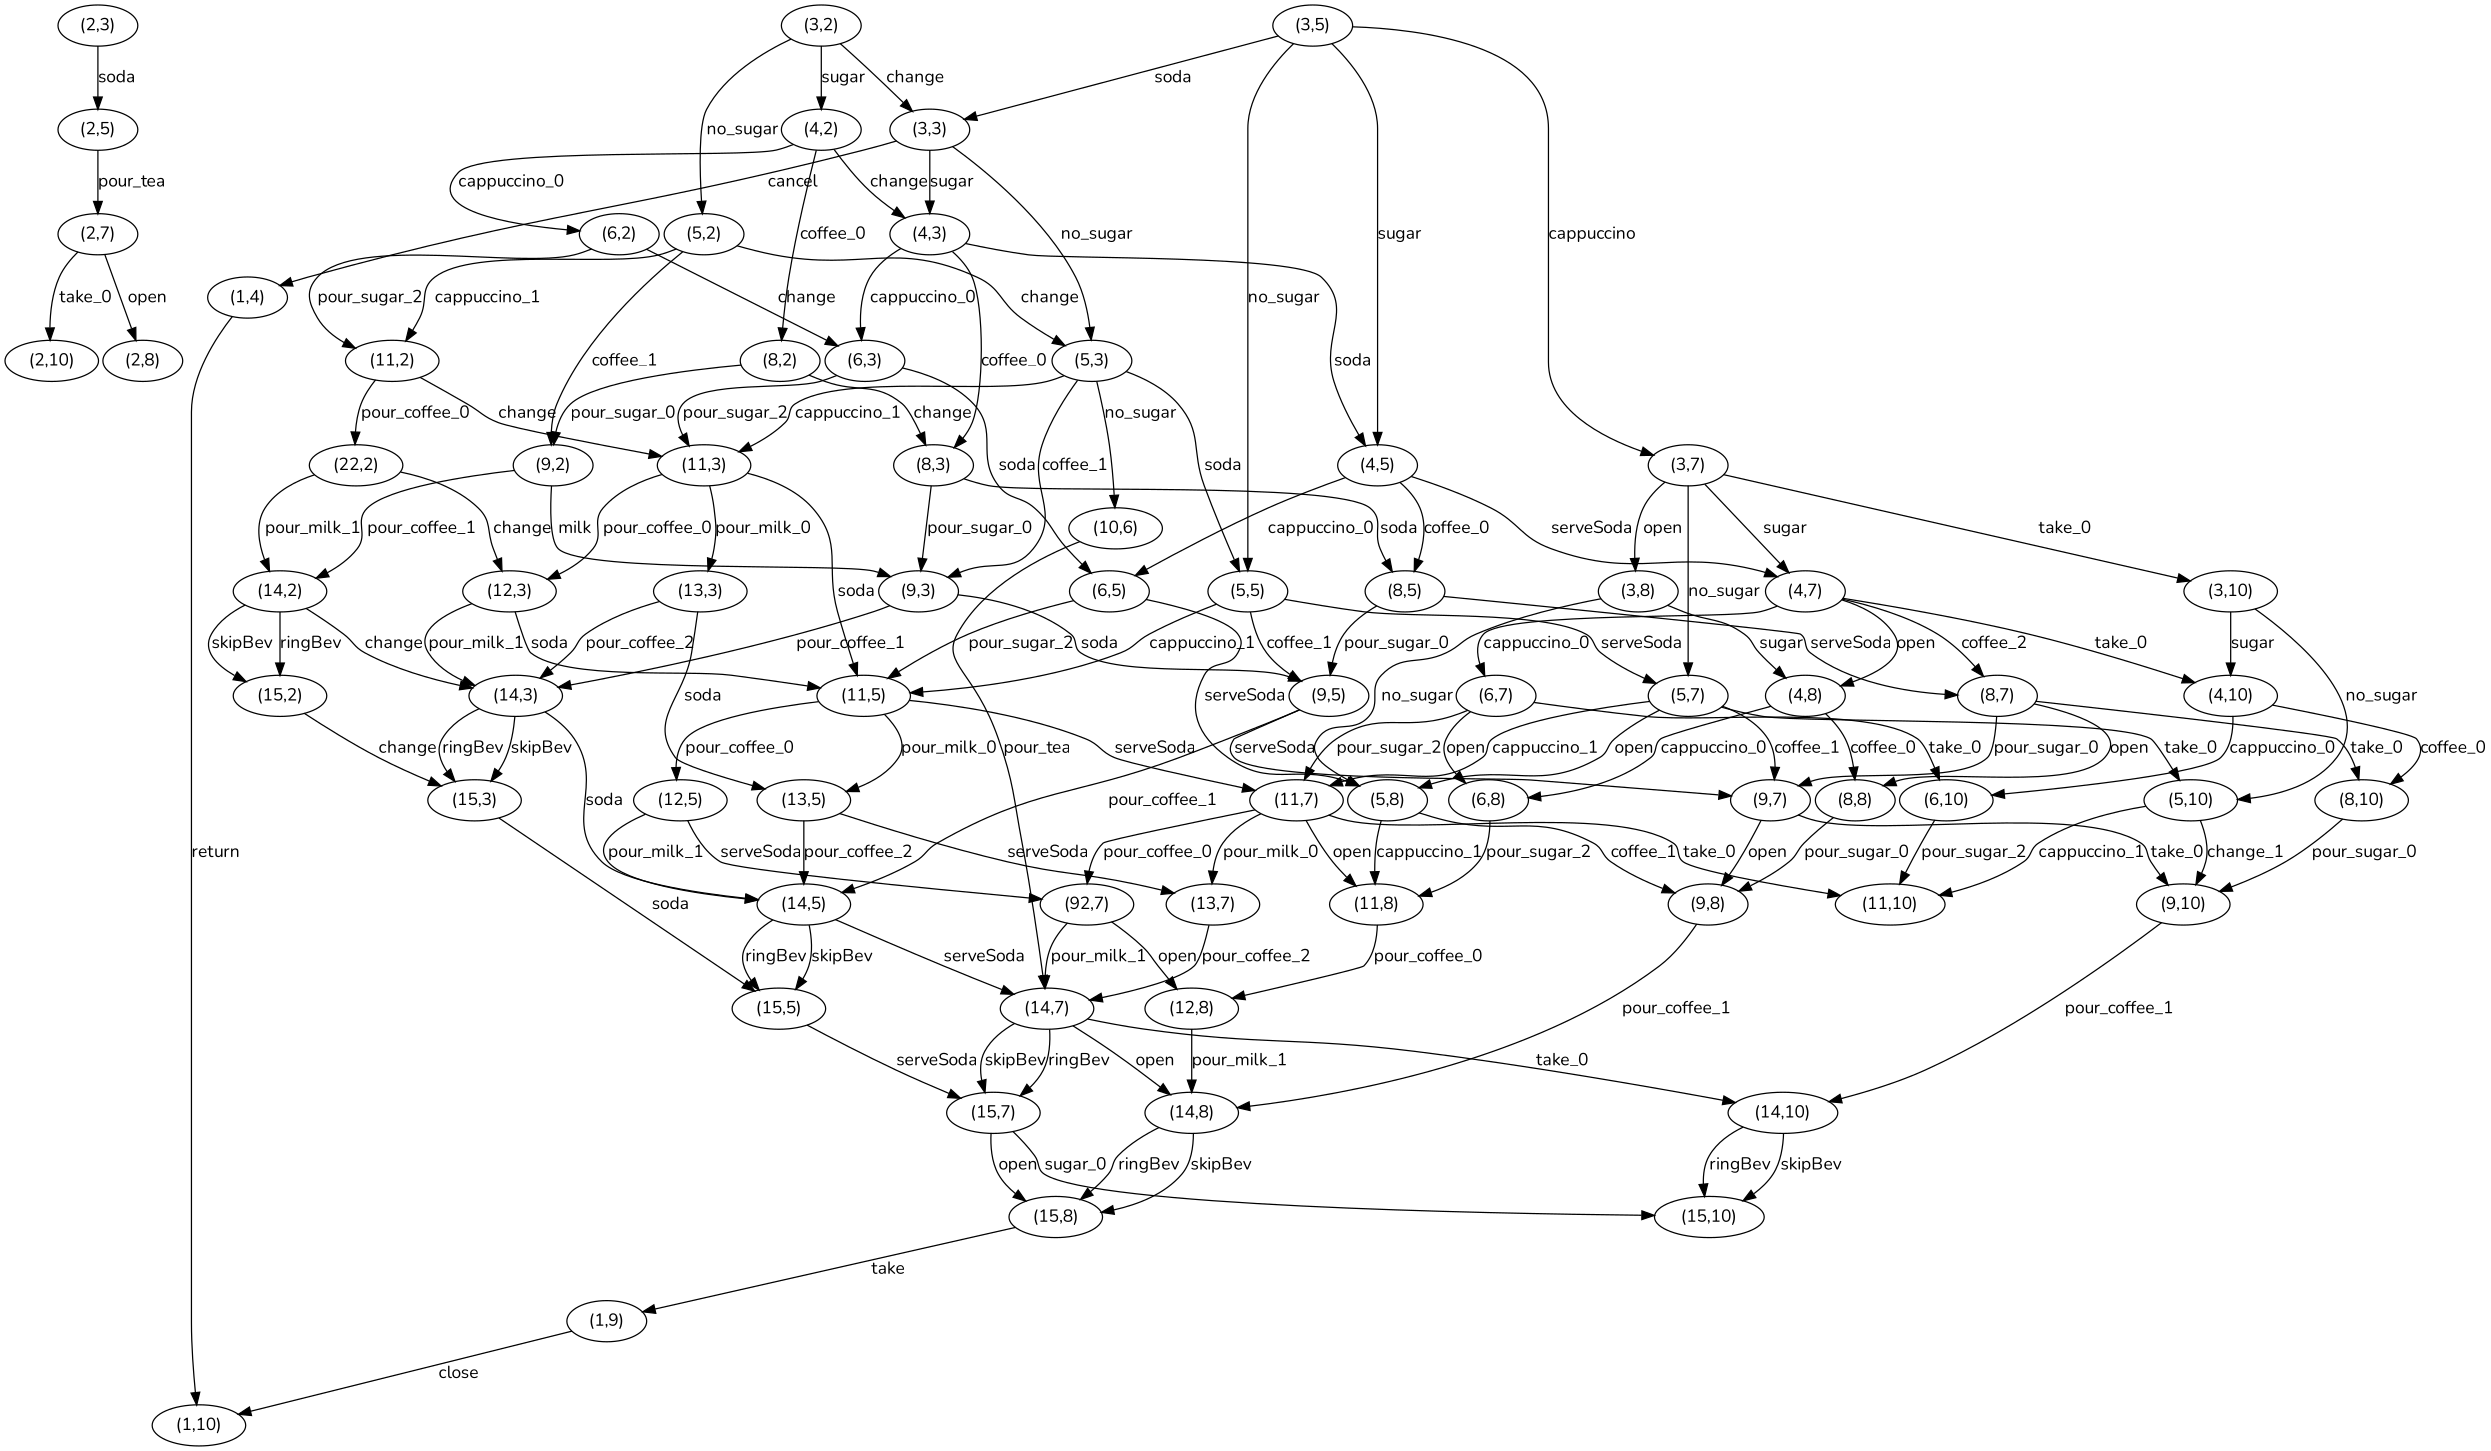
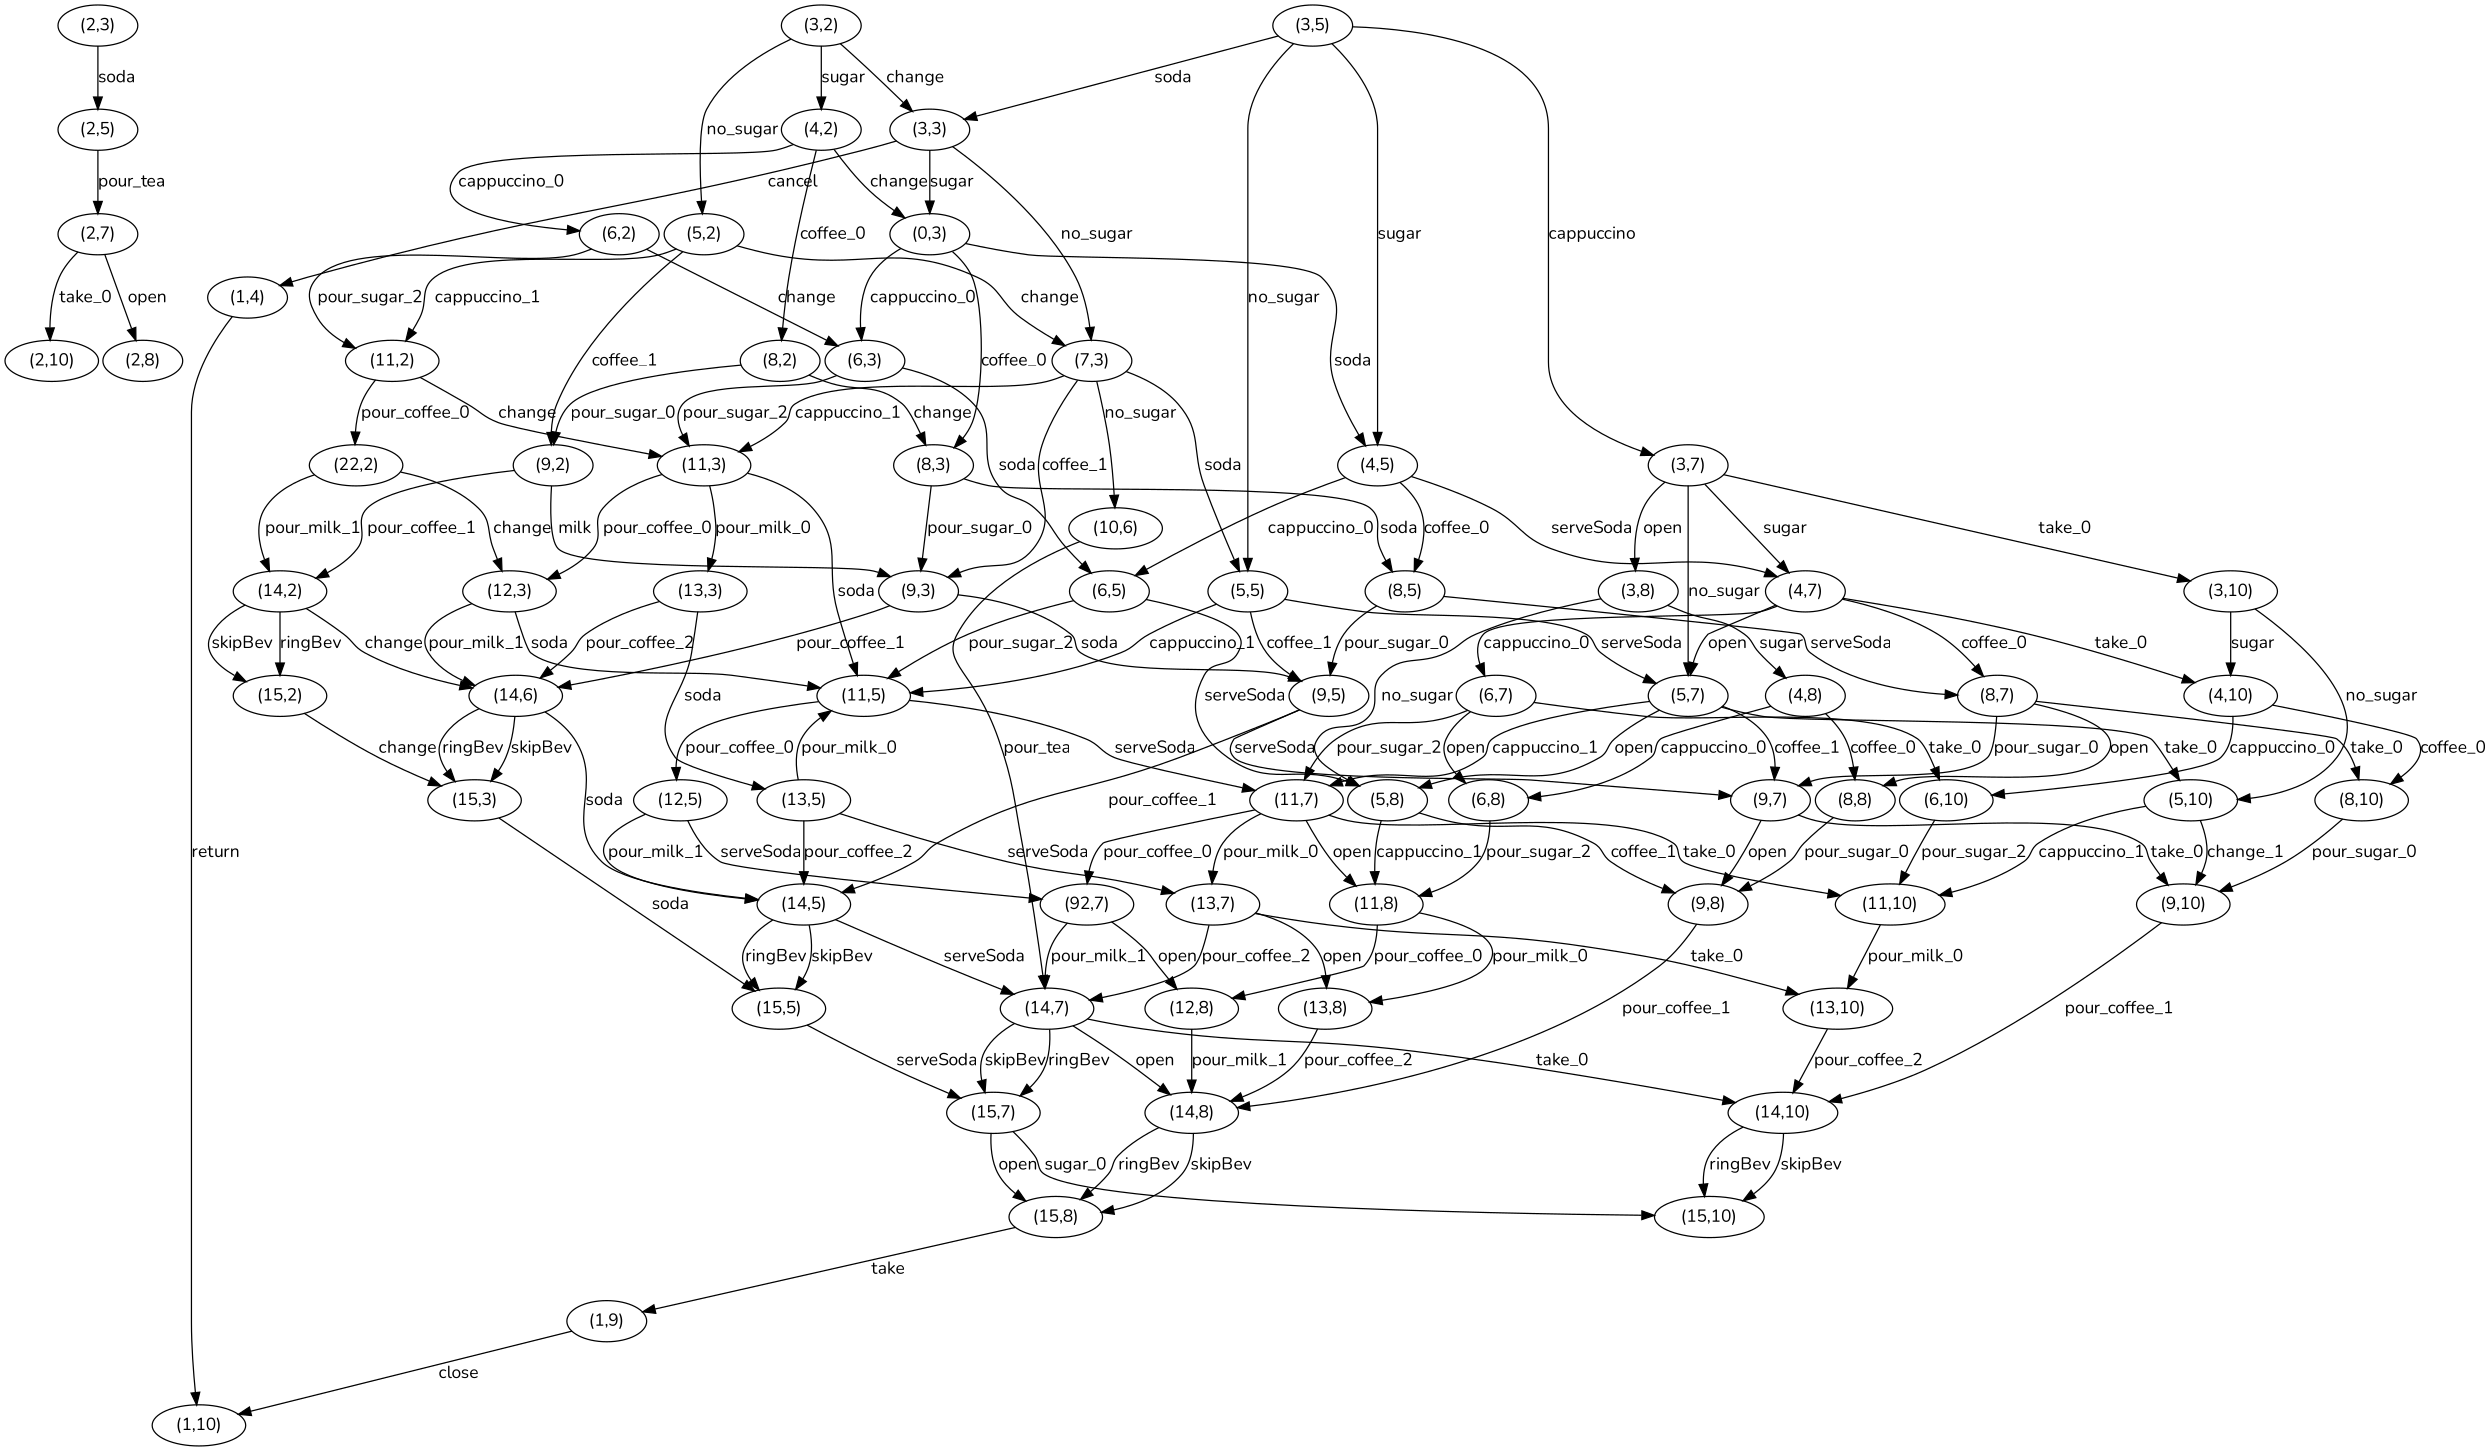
(930, 234) -> (930, 234)
(1092, 361) -> (1092, 361)
(1896, 638) -> (1712, 632)
(1994, 643) -> (1994, 643)
(516, 696) -> (516, 696)
(898, 758) -> (799, 745)
none -> (1325, 1009)
none -> (1838, 1009)
